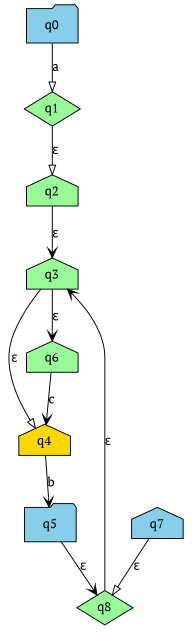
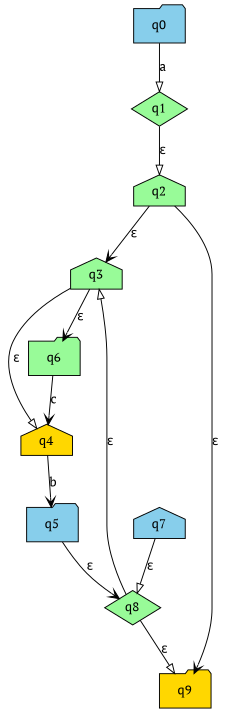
(52, 358) -> (54, 358)
(105, 439) -> (107, 448)
none -> (185, 691)
